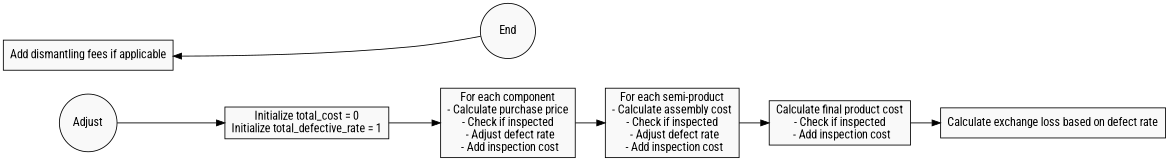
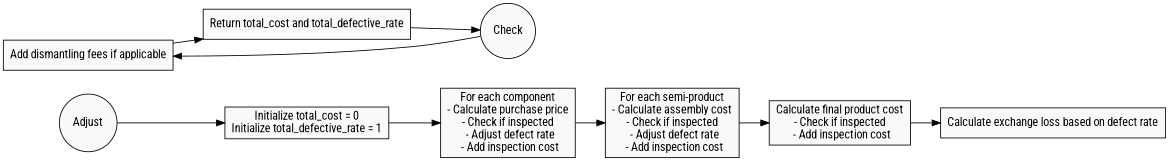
none -> (307, 24)
(508, 31) -> (508, 31)
